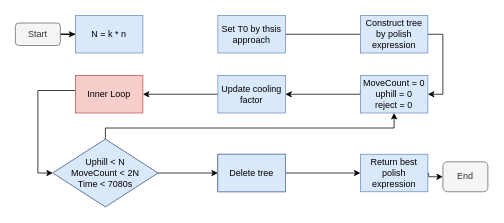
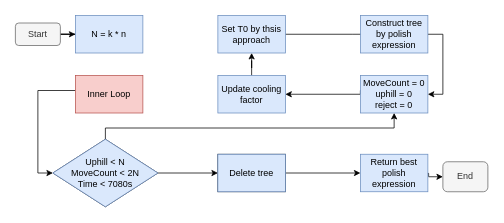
(183, 94) -> (252, 61)
